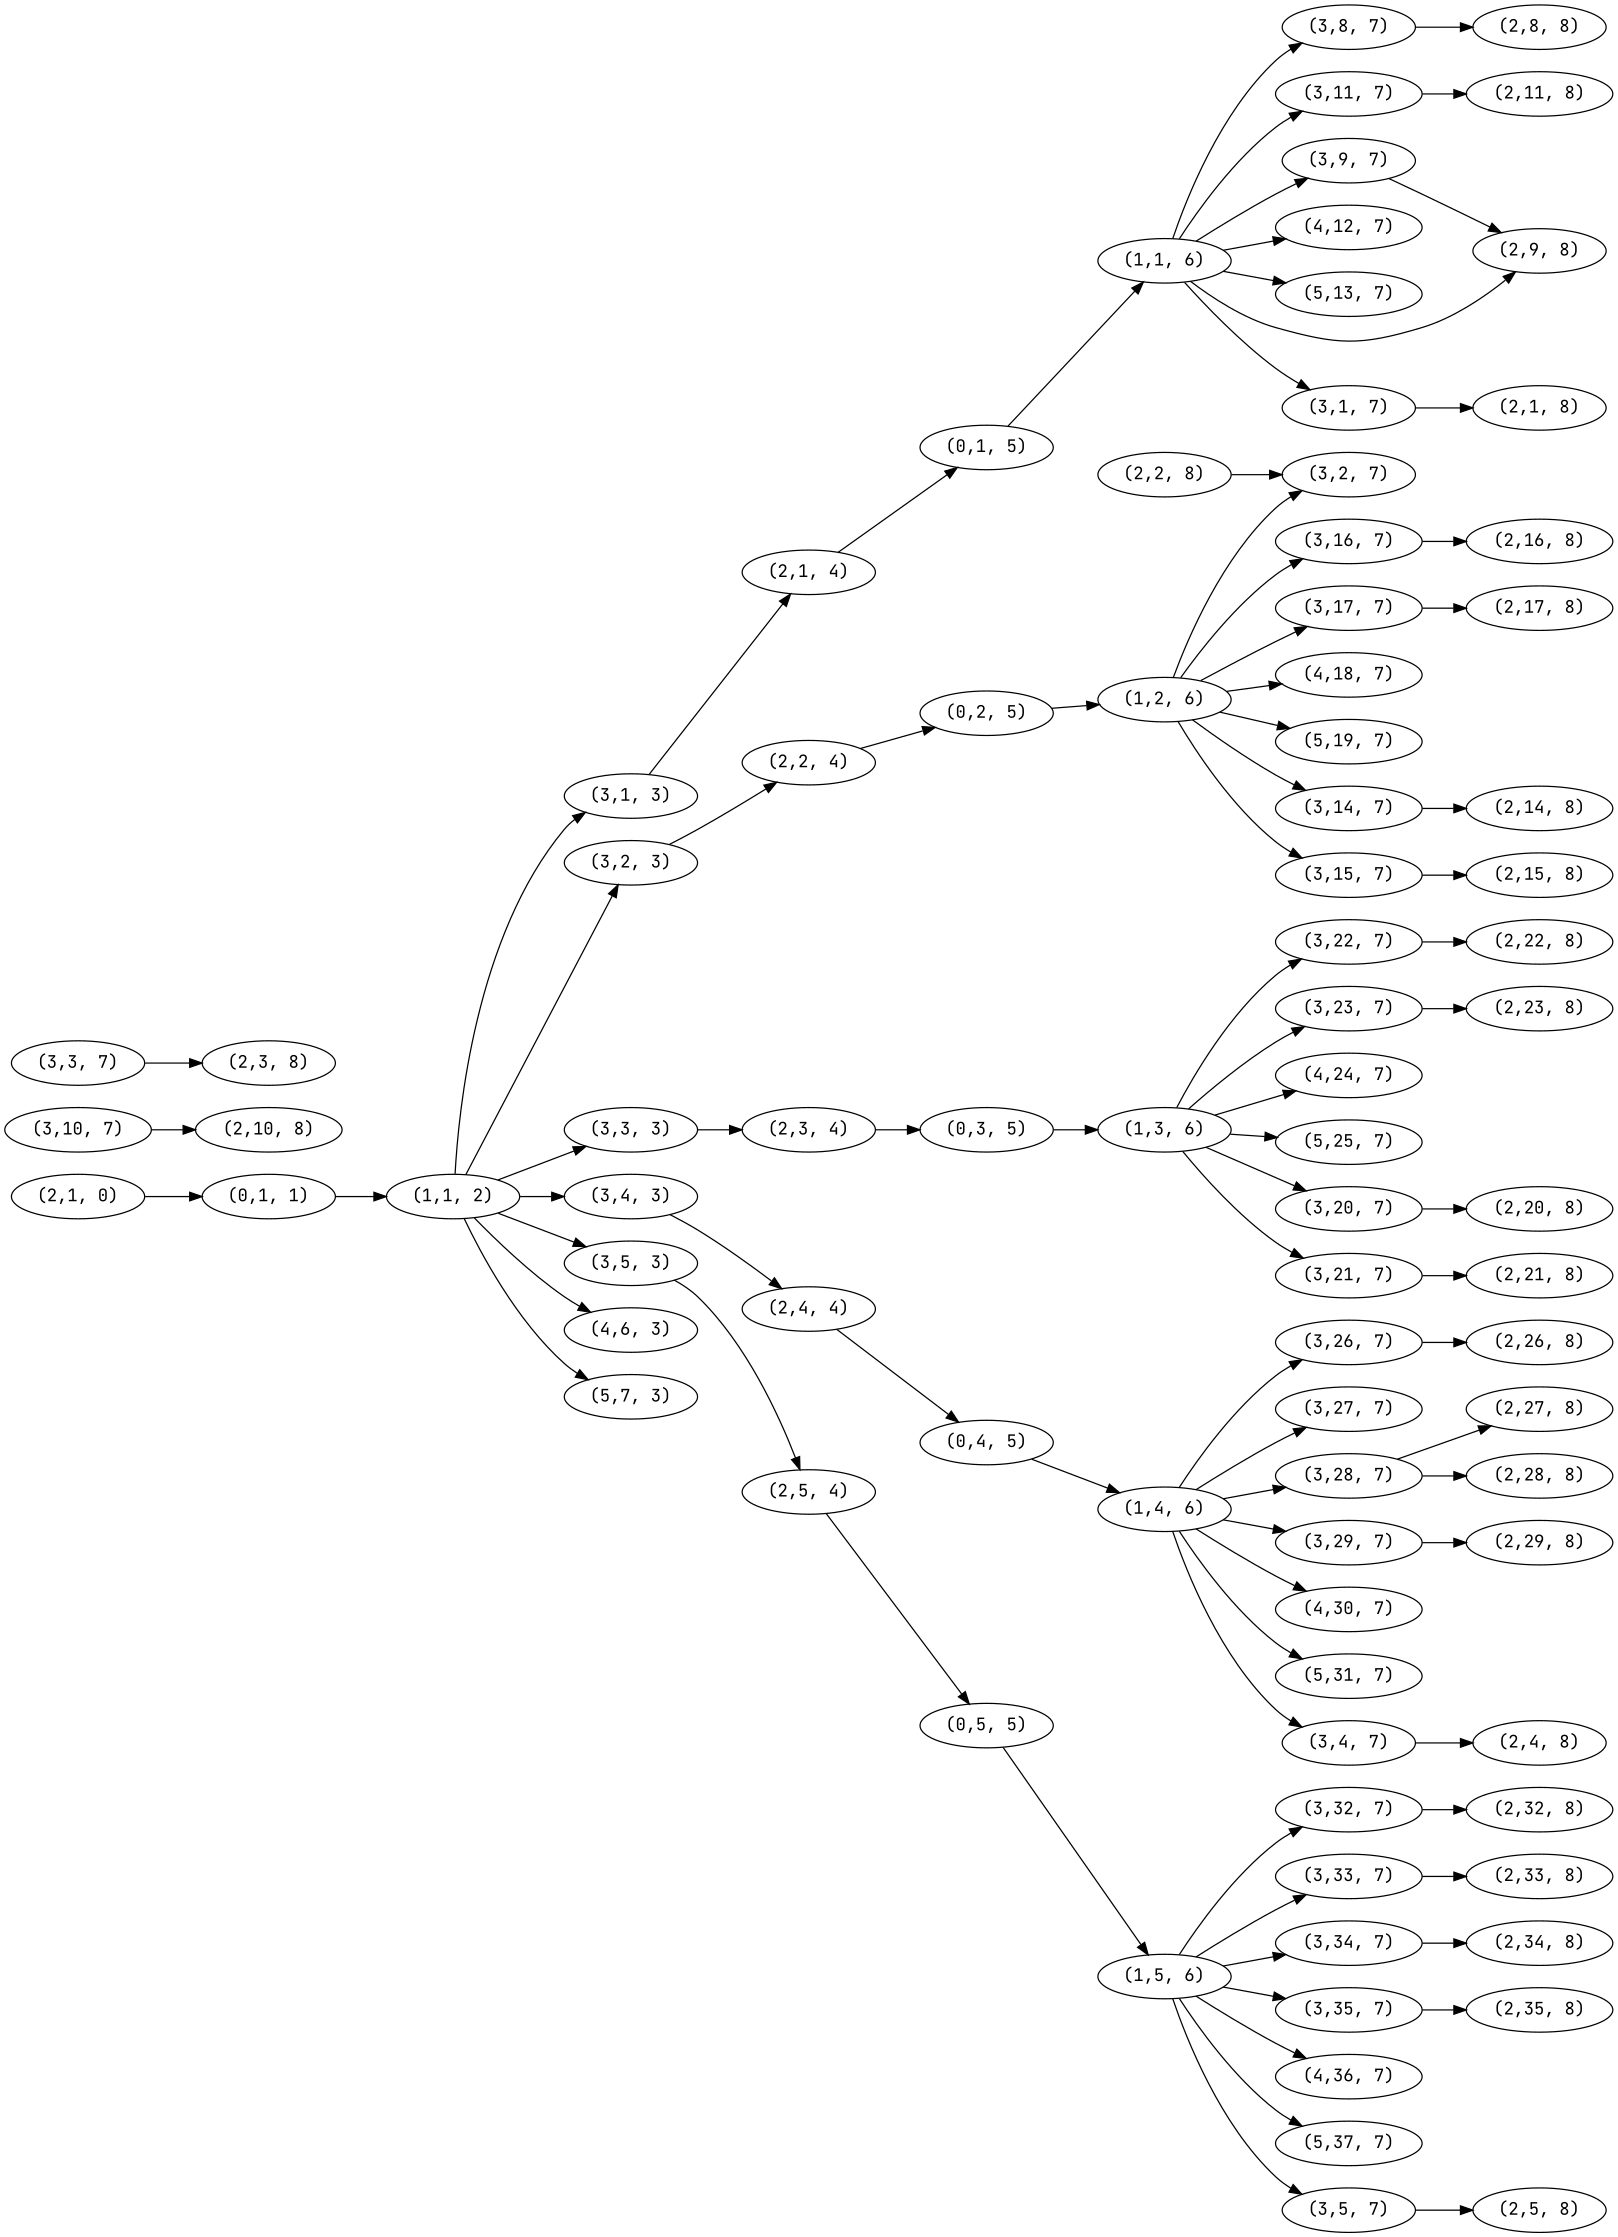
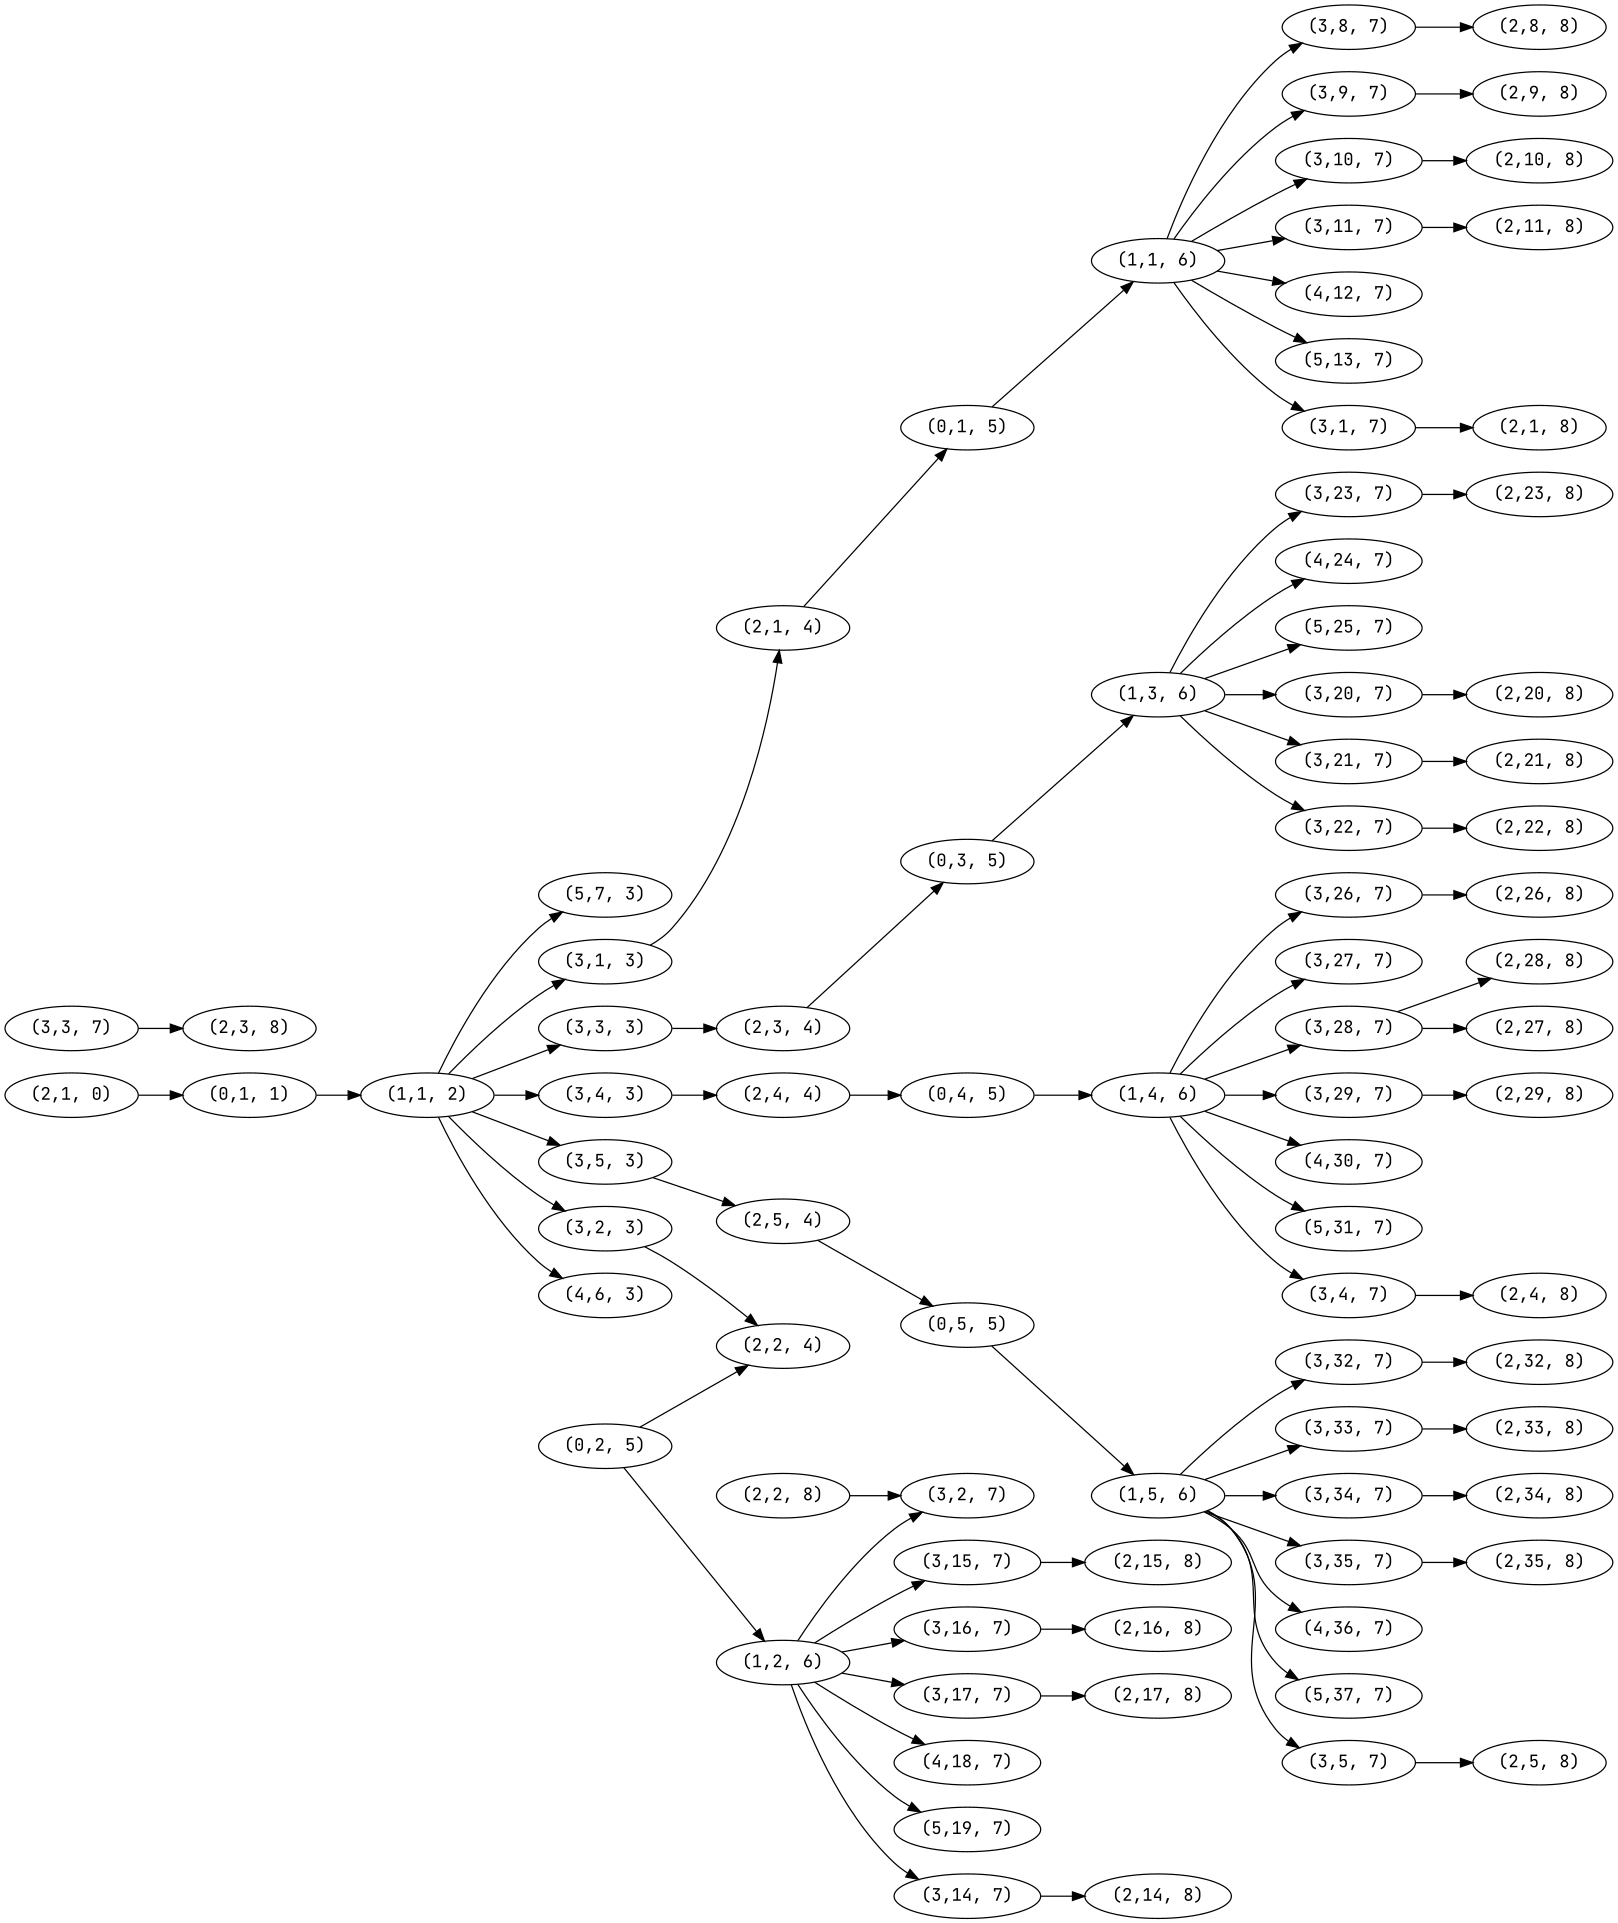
(1348, 341) -> (1243, 212)
(892, 740) -> (688, 1399)
